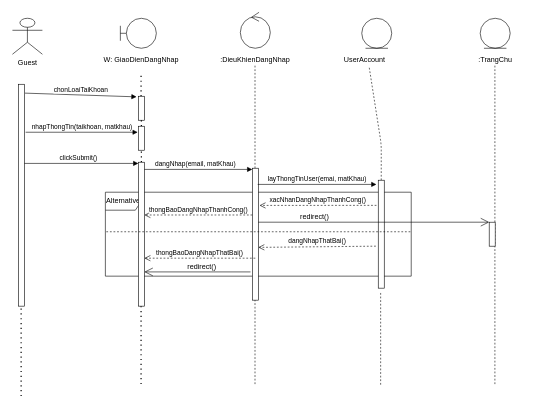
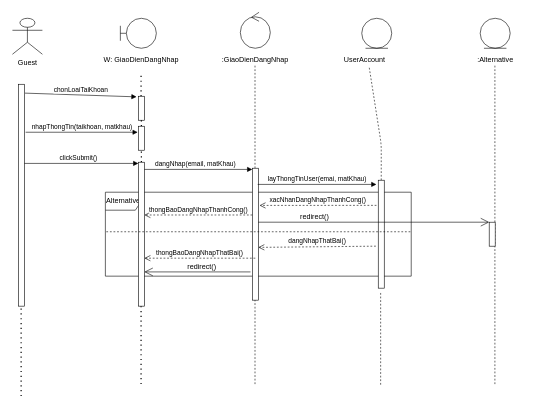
(255, 60) -> (255, 60)
(496, 60) -> (496, 60)
